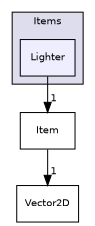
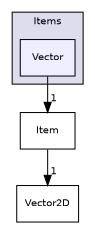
(48, 58) -> (48, 58)
